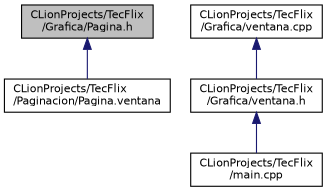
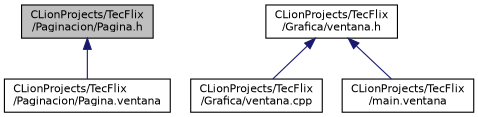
(87, 22) -> (87, 22)
(256, 64) -> (290, 63)
(256, 170) -> (408, 96)
